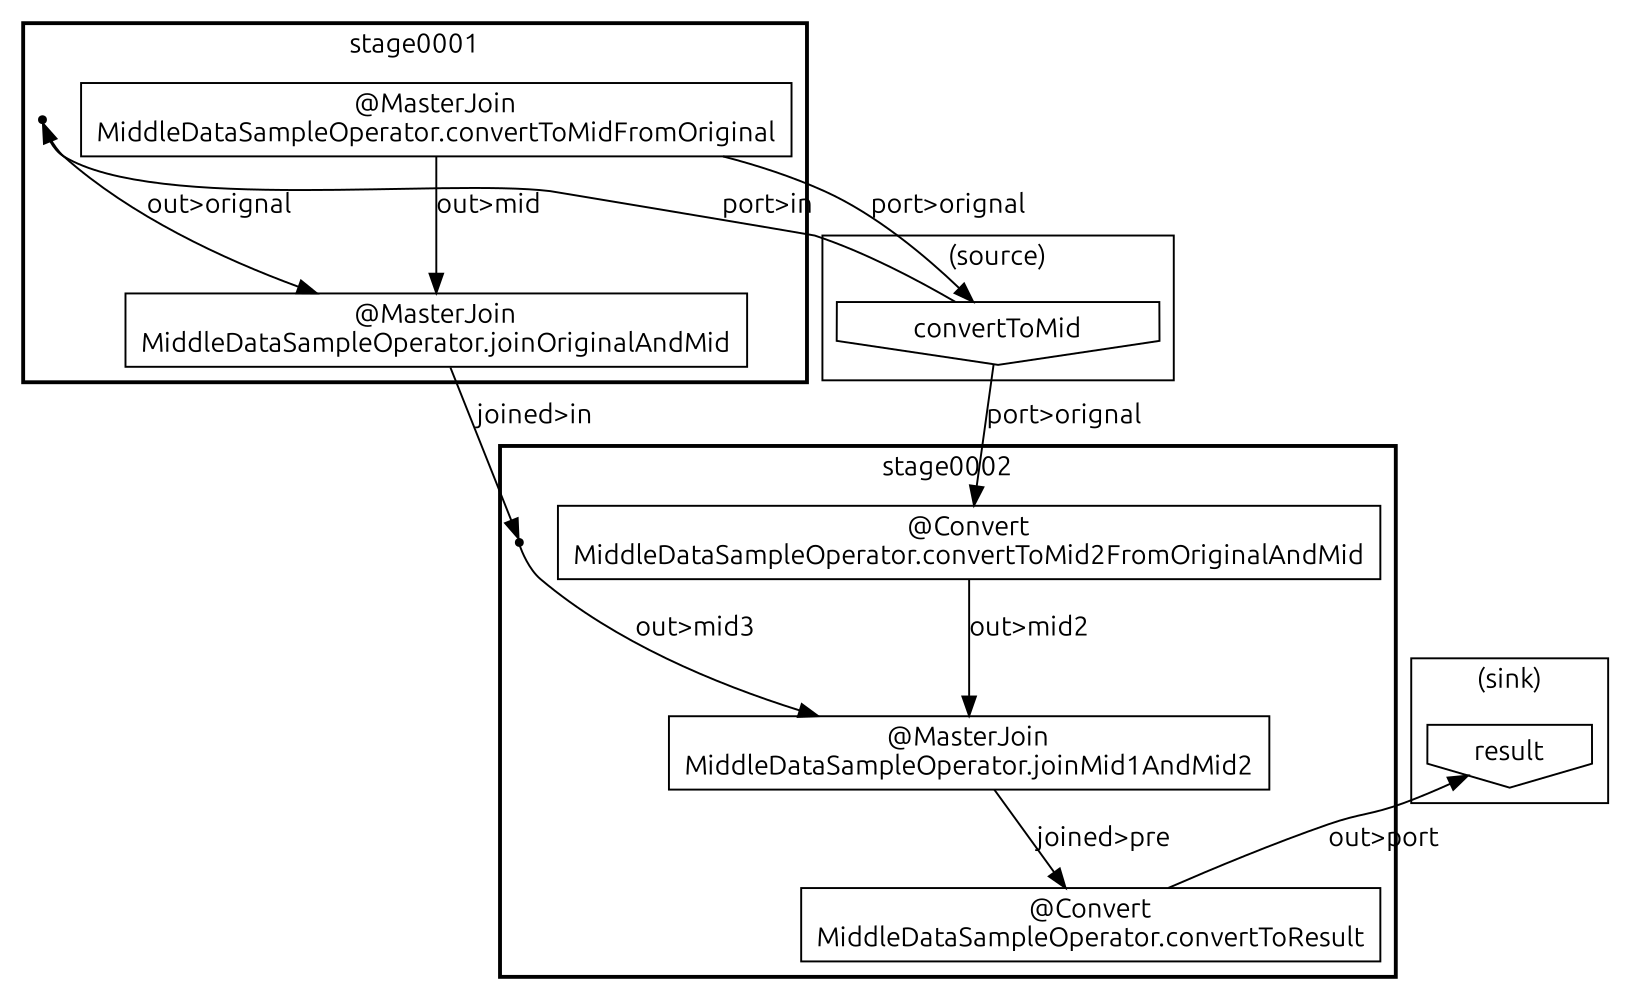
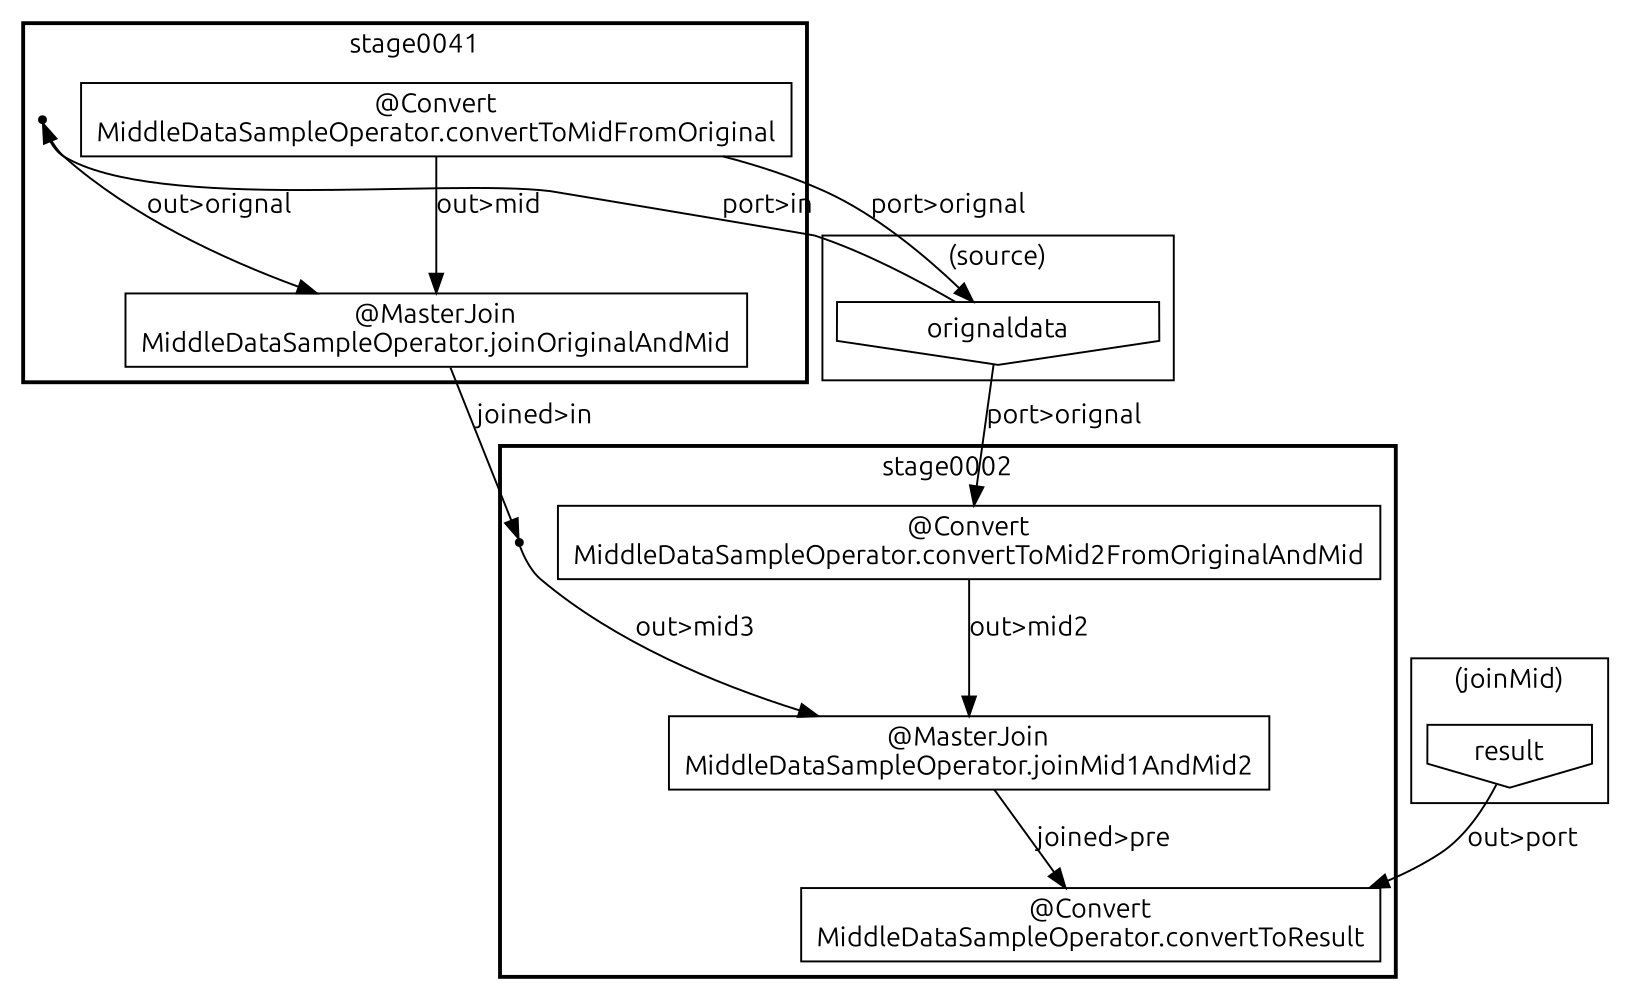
(415, 45) -> (415, 45)
(436, 120) -> (436, 120)
(998, 330) -> (998, 330)
(1510, 681) -> (1510, 681)
(1308, 832) -> (1452, 844)
